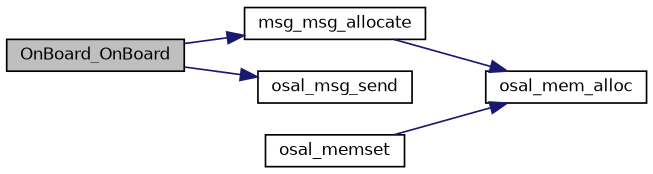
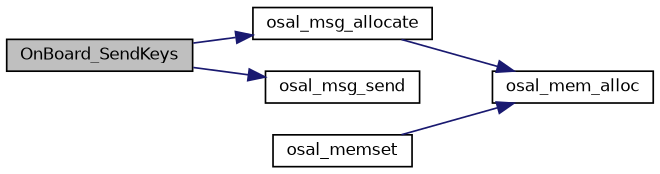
(335, 23) -> (343, 23)
(95, 55) -> (100, 55)
